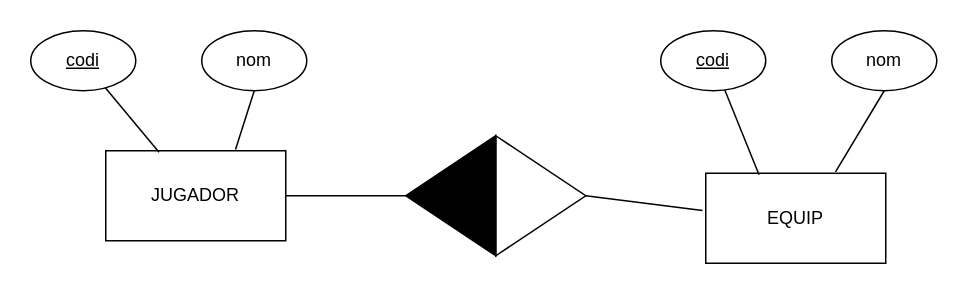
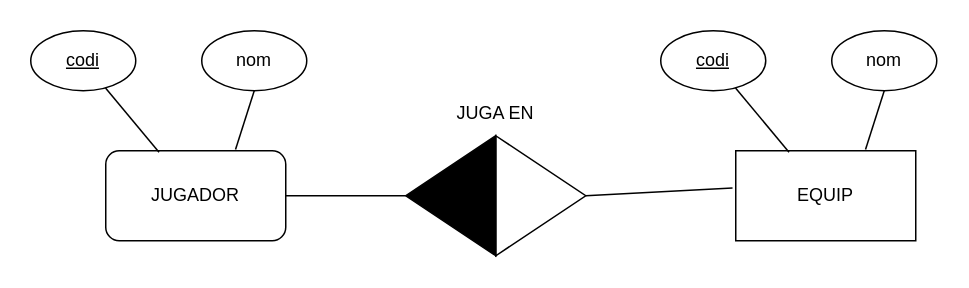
none -> (496, 113)
(196, 196) -> (196, 196)
(796, 218) -> (826, 196)
